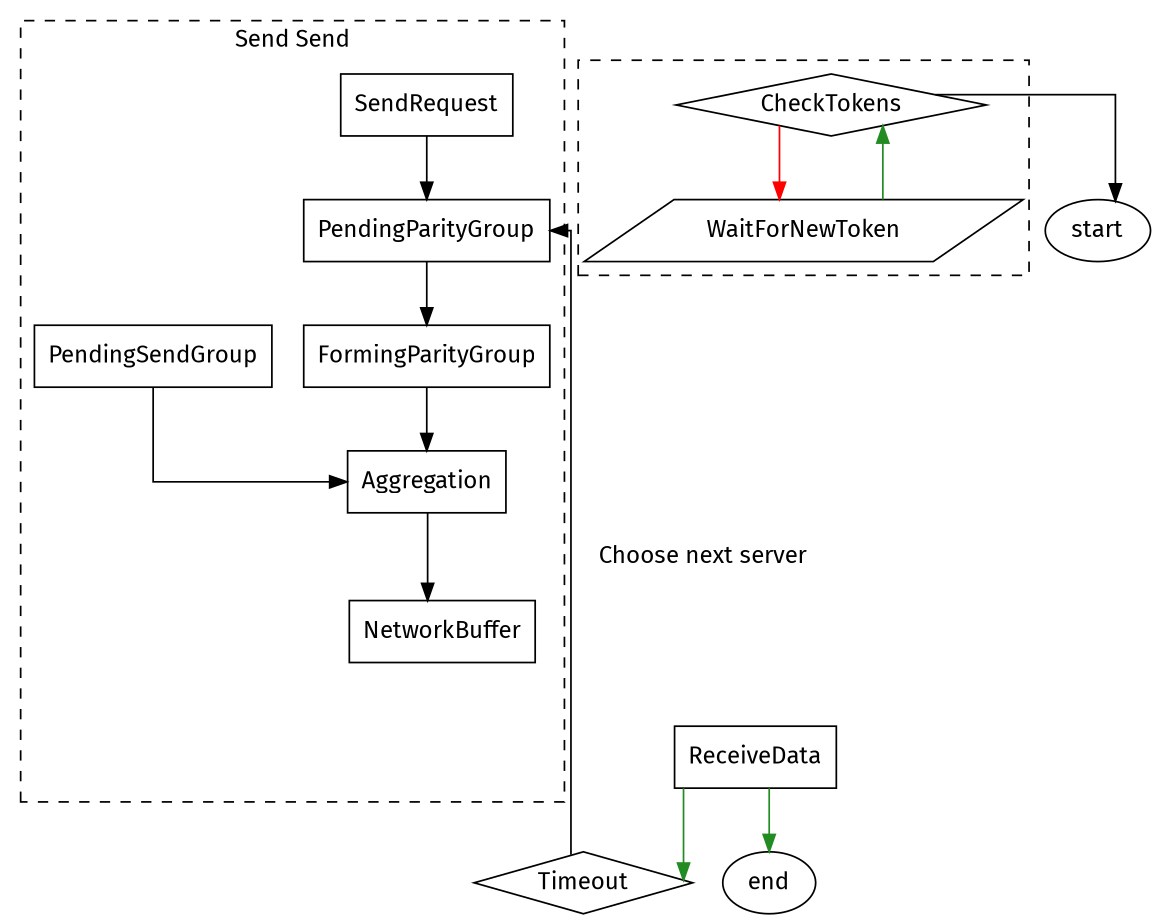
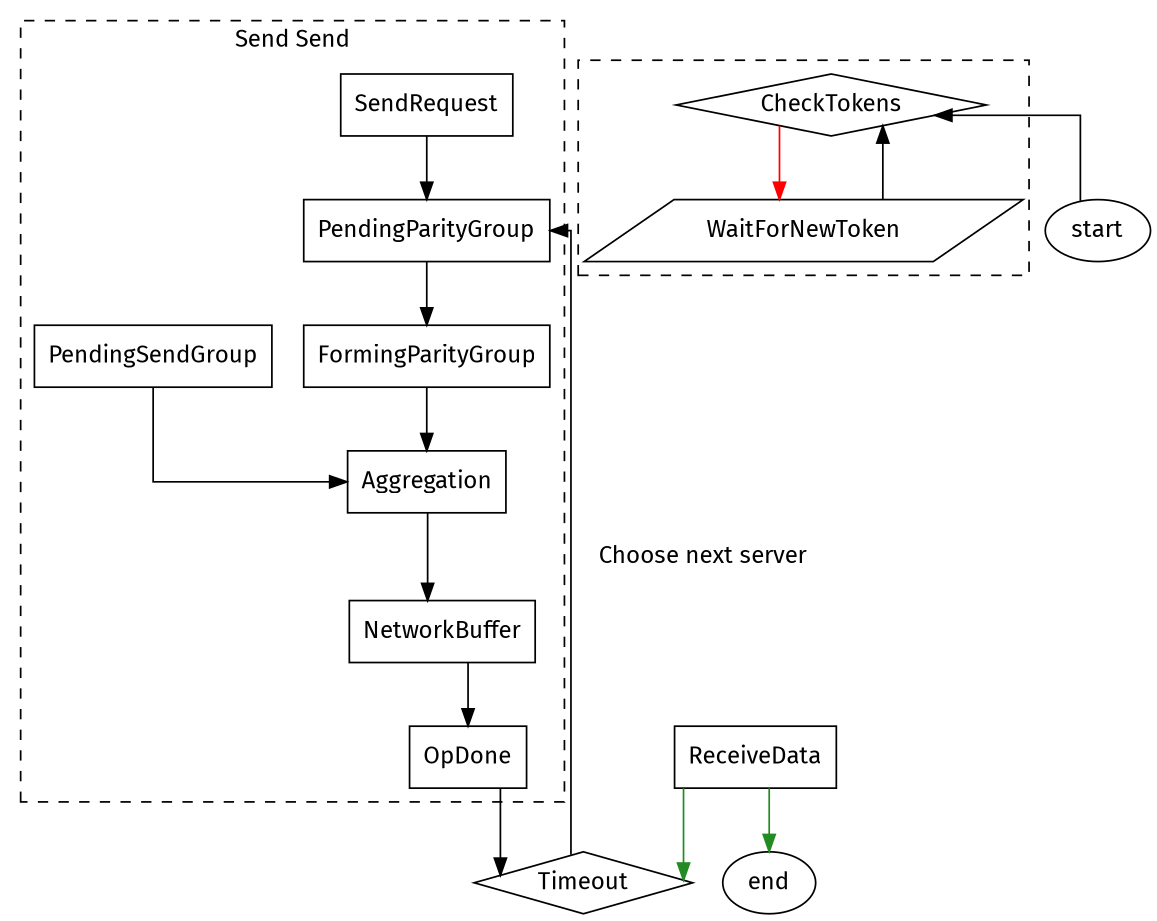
(1070, 95) -> (1059, 115)
(883, 171) -> (883, 171)
none -> (468, 757)
